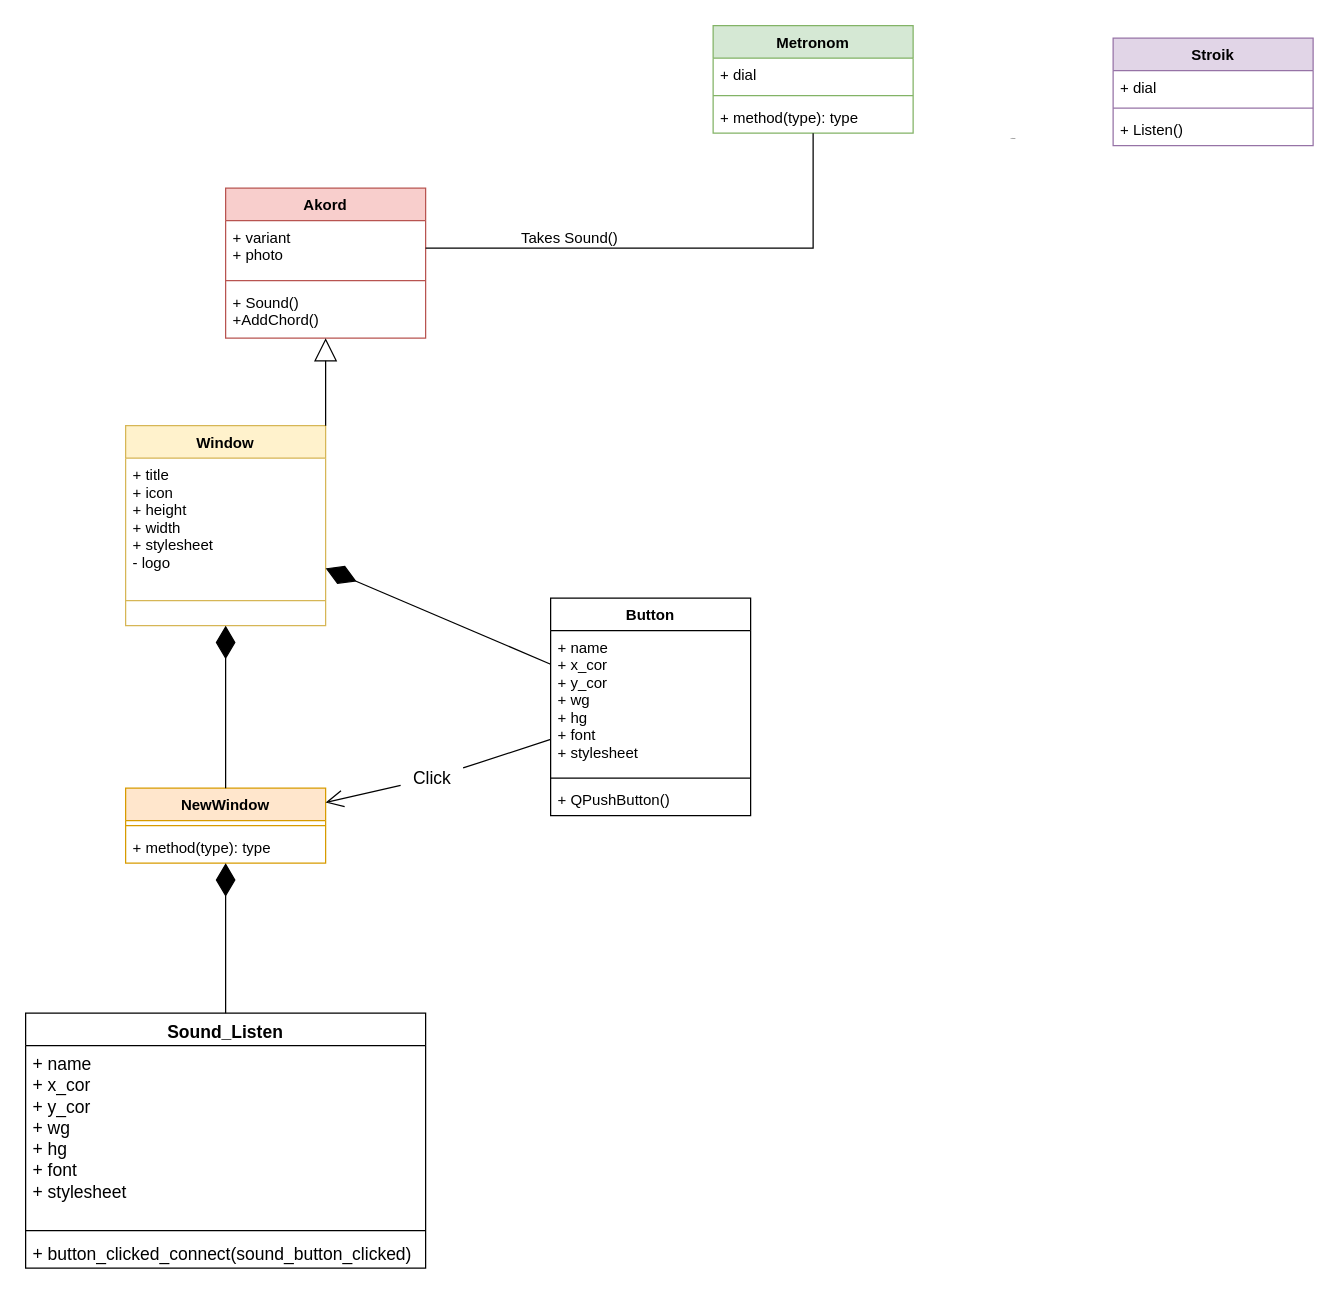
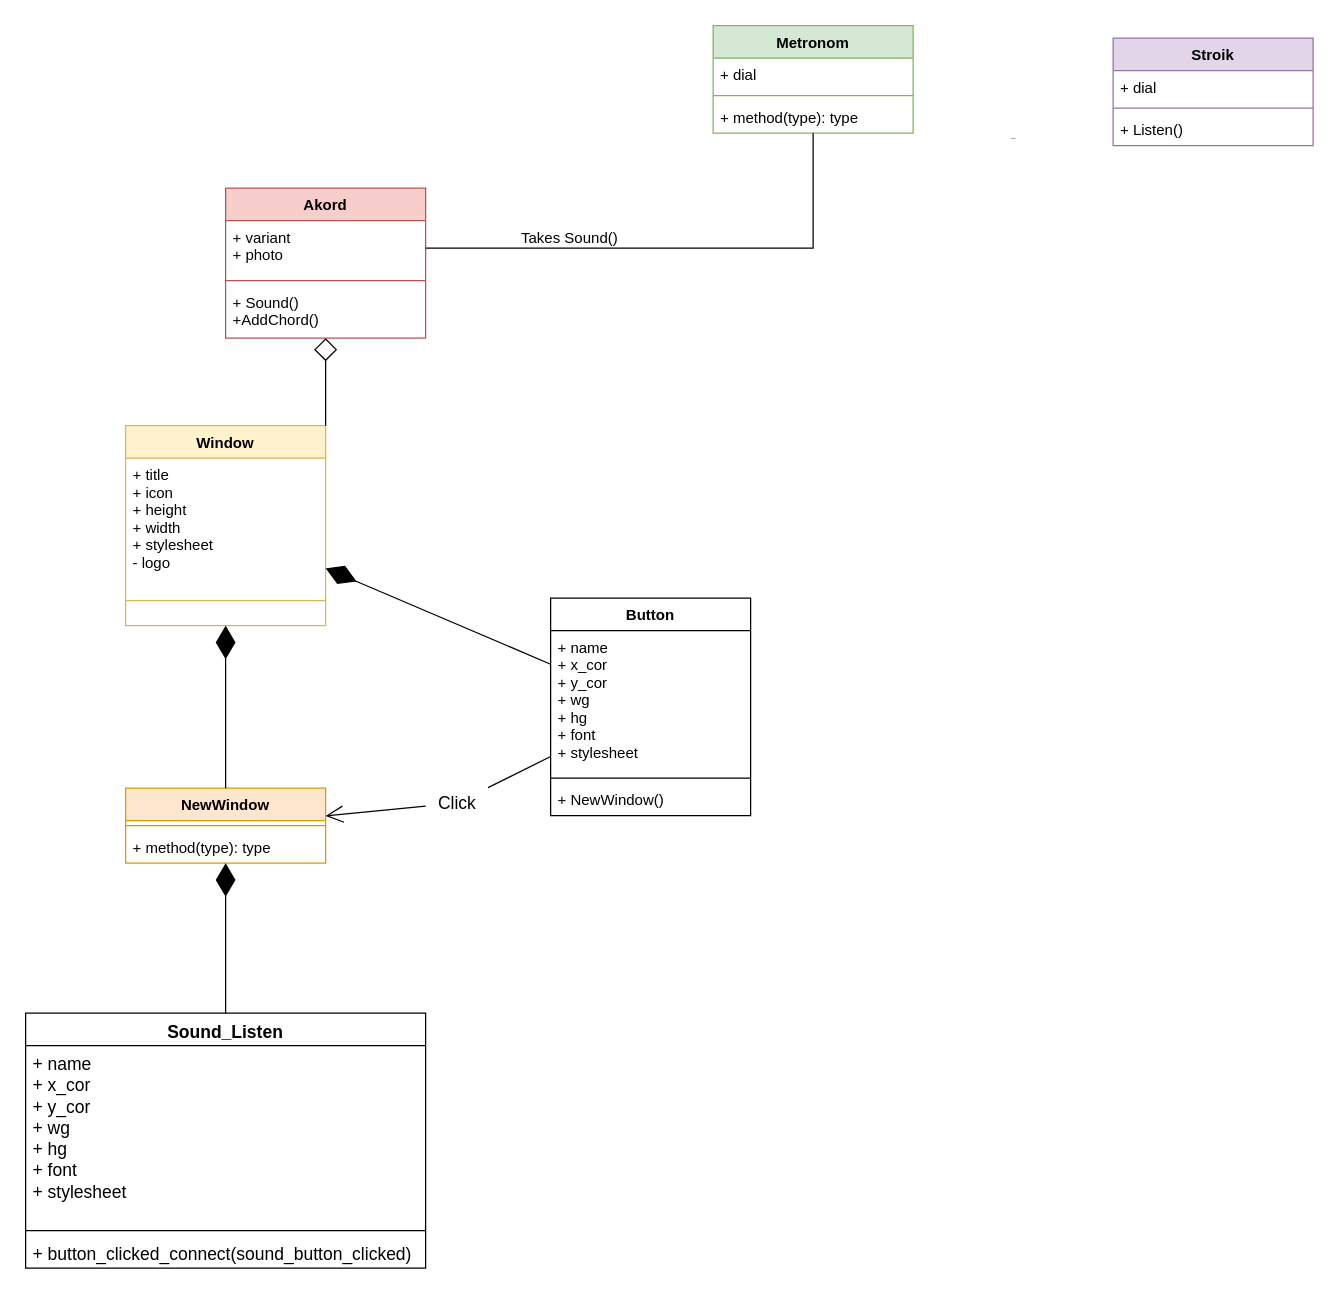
(326, 362) -> (326, 362)
(432, 778) -> (457, 803)
(619, 800) -> (608, 800)
